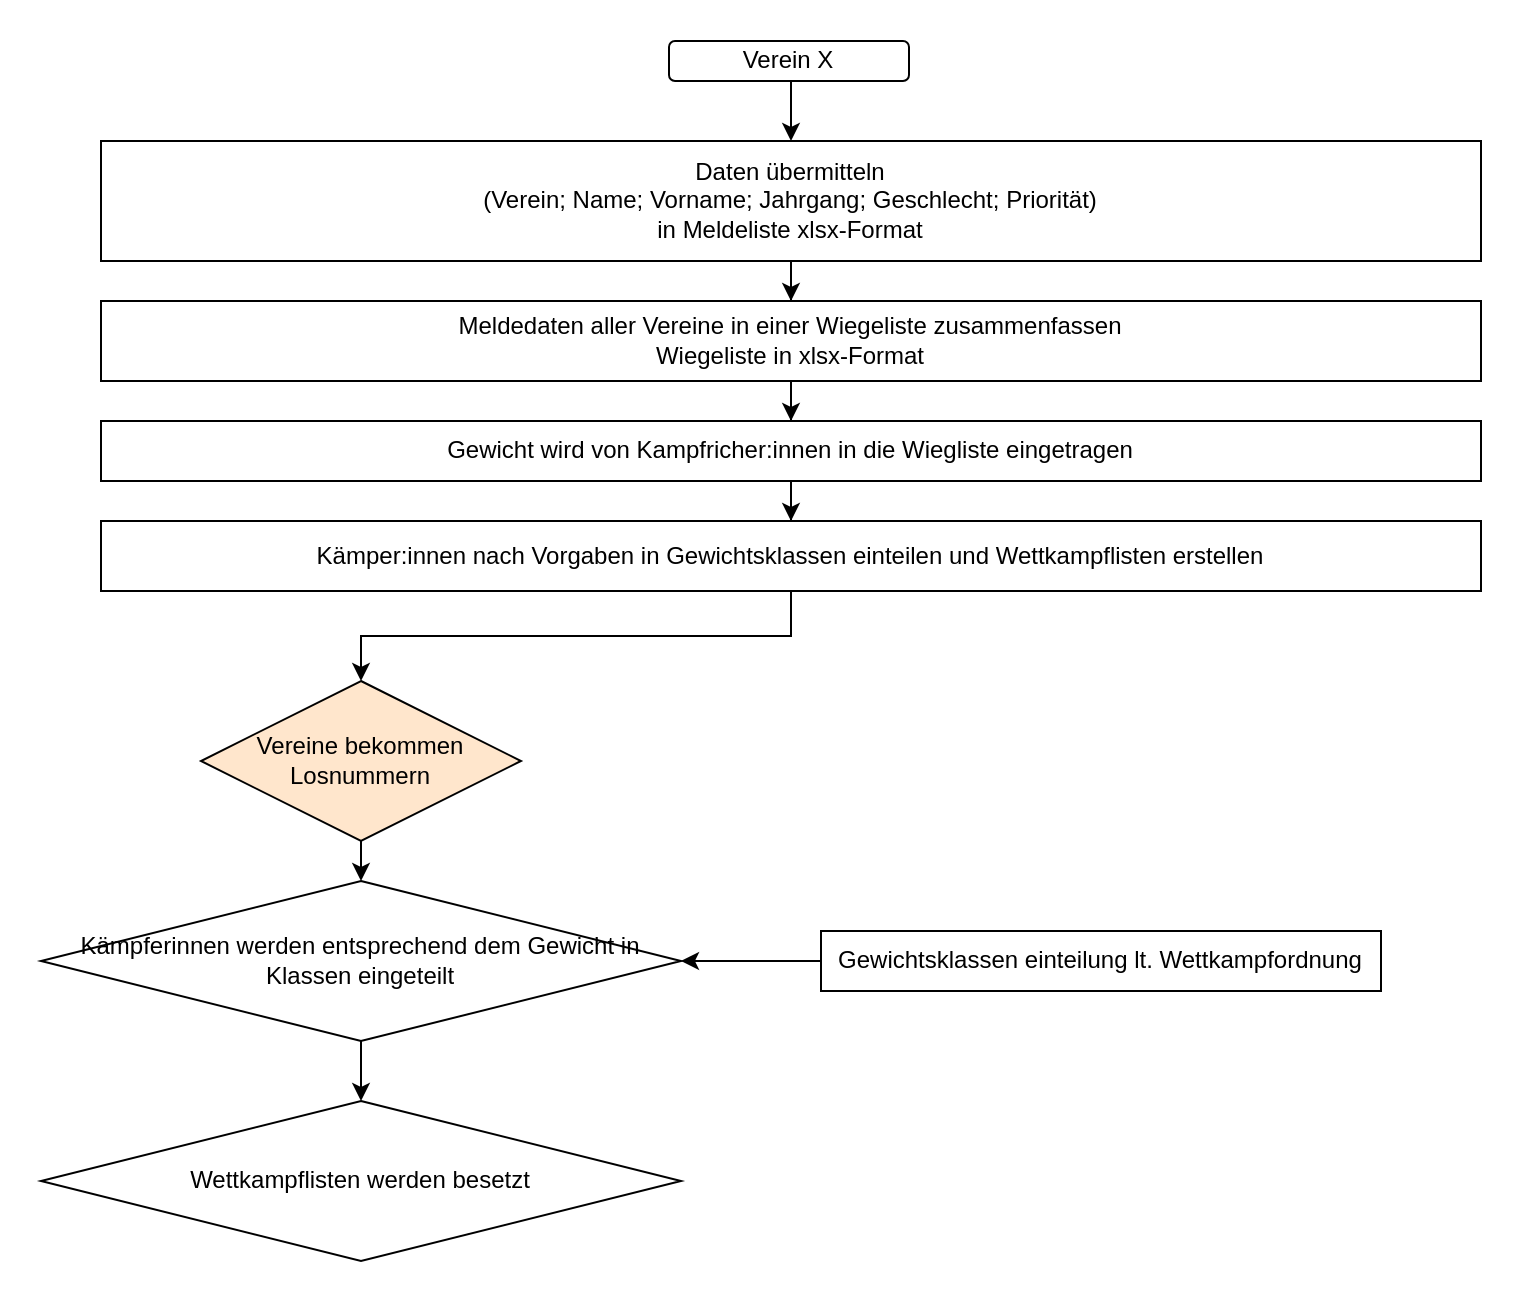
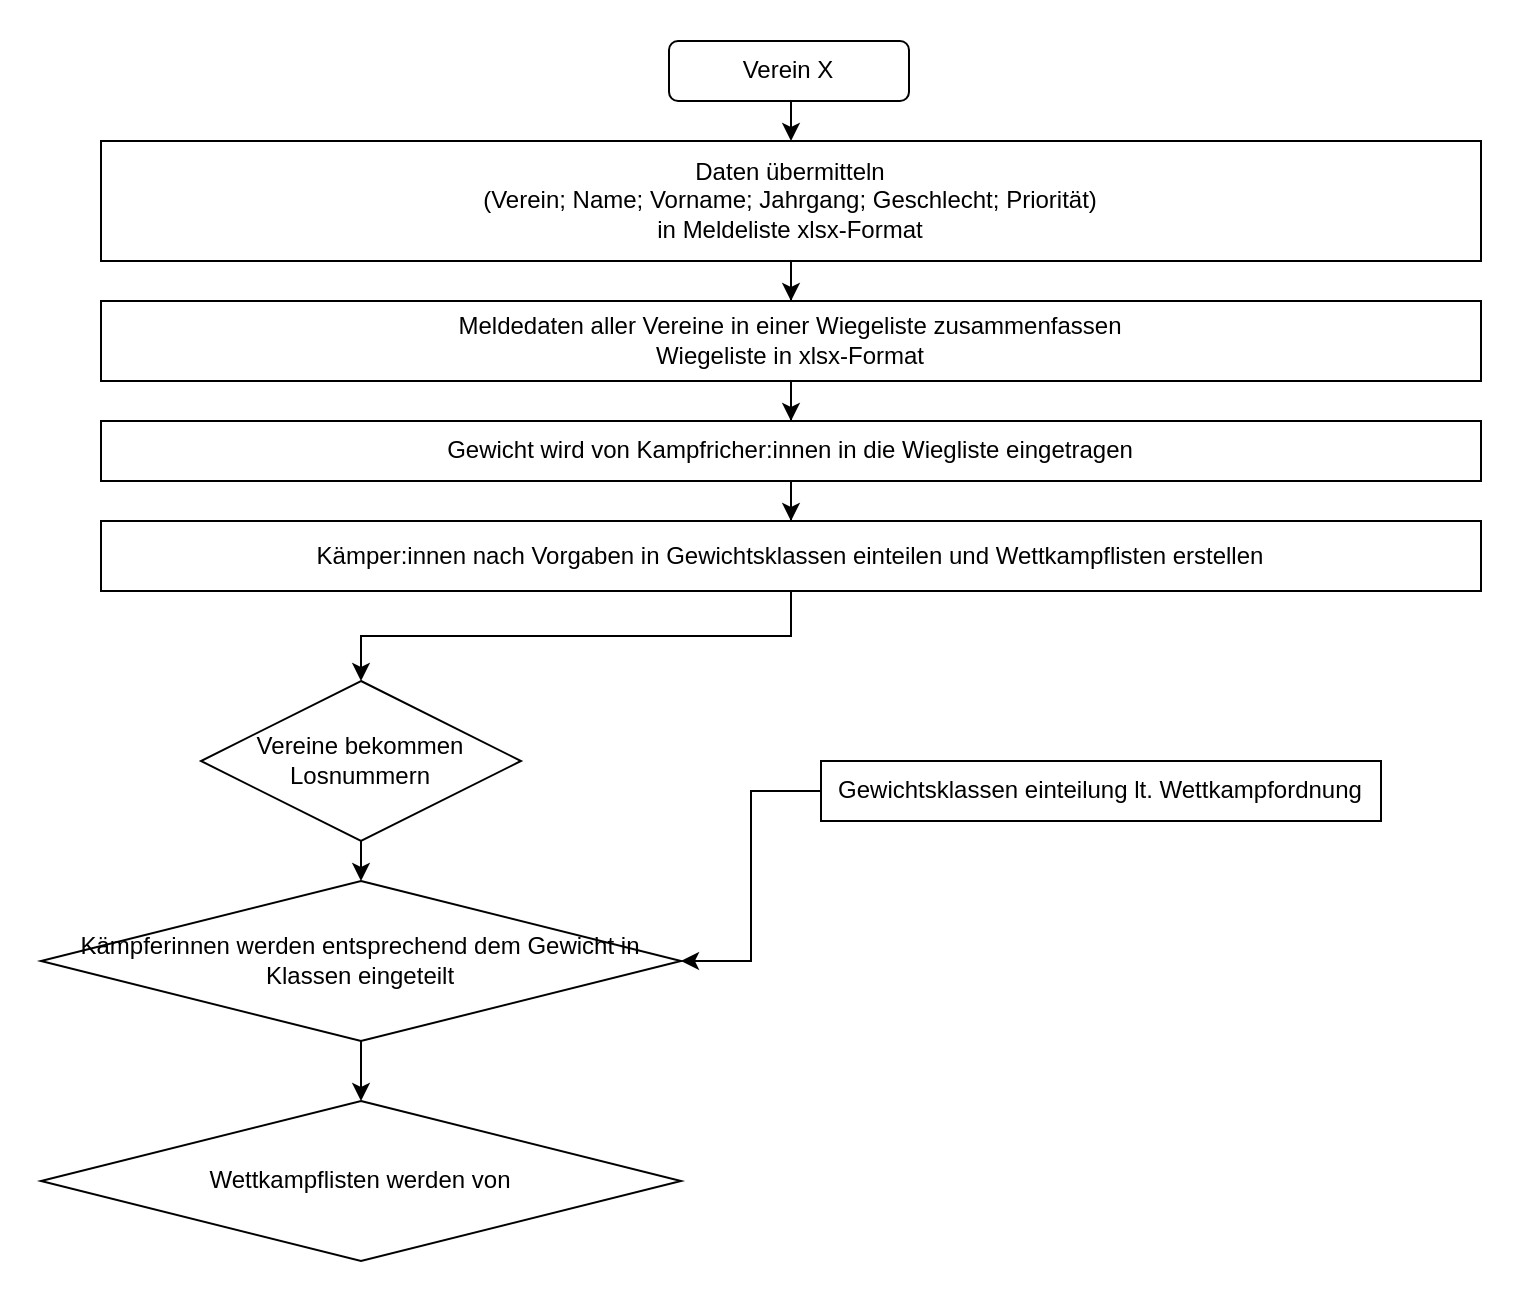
(789, 61) -> (789, 71)
(361, 761) -> (361, 761)
(1101, 961) -> (1101, 791)
(361, 1181) -> (361, 1181)
